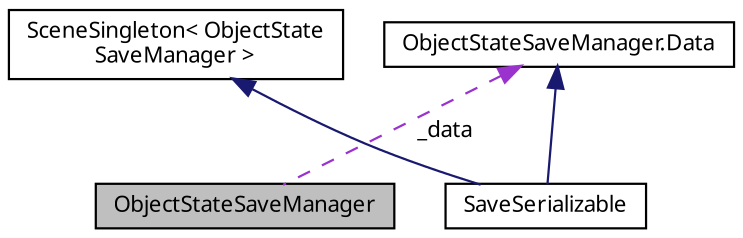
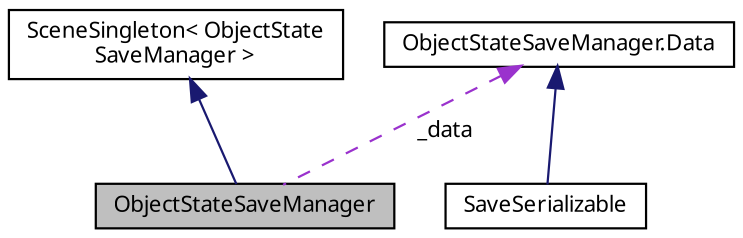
(347, 136) -> (218, 142)
